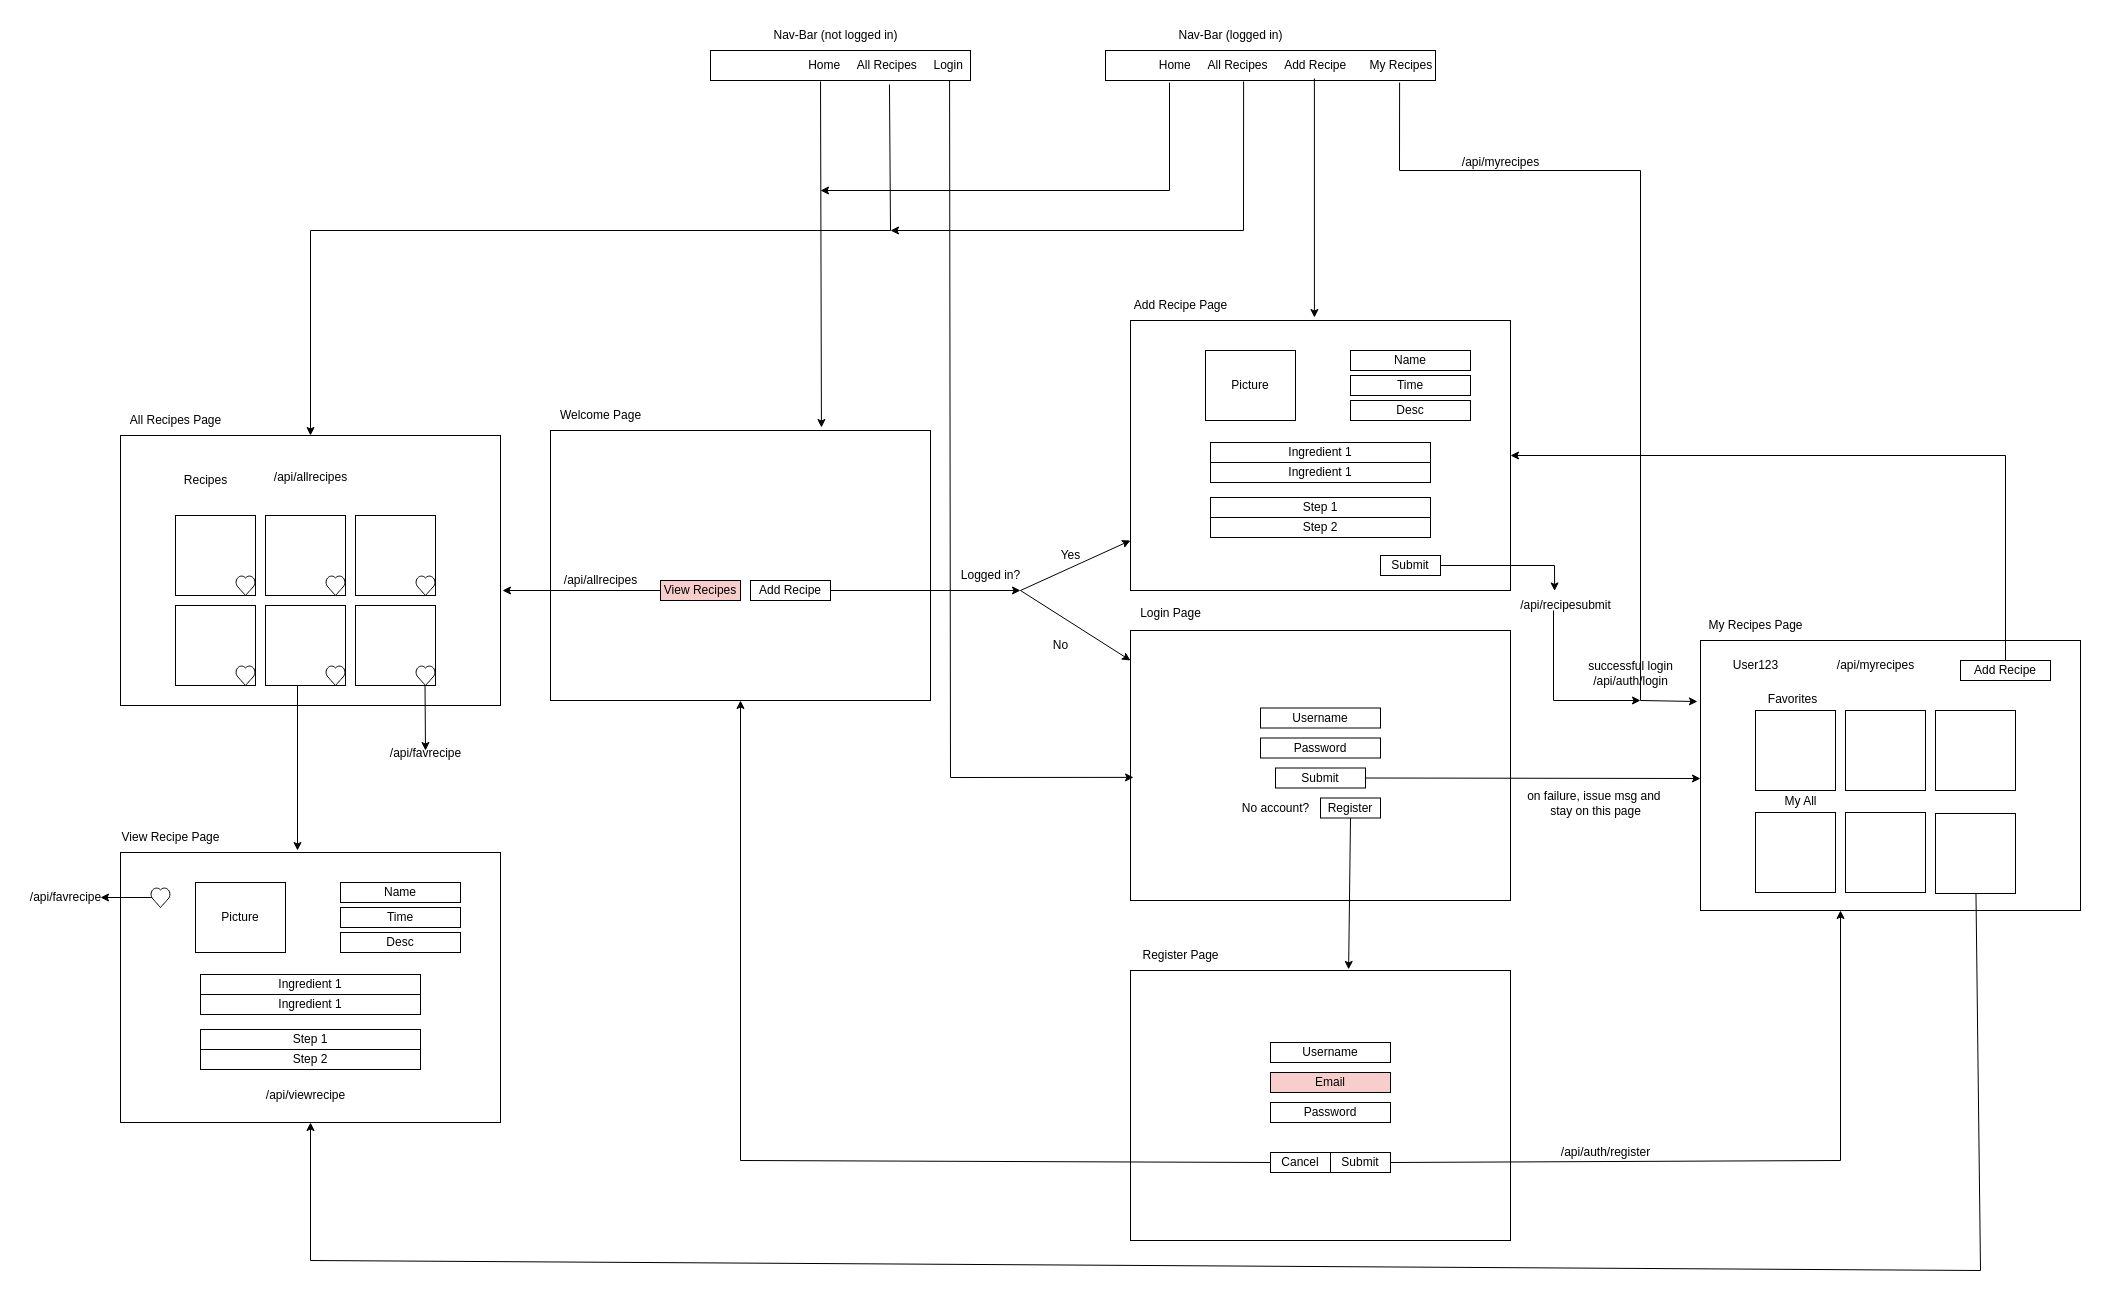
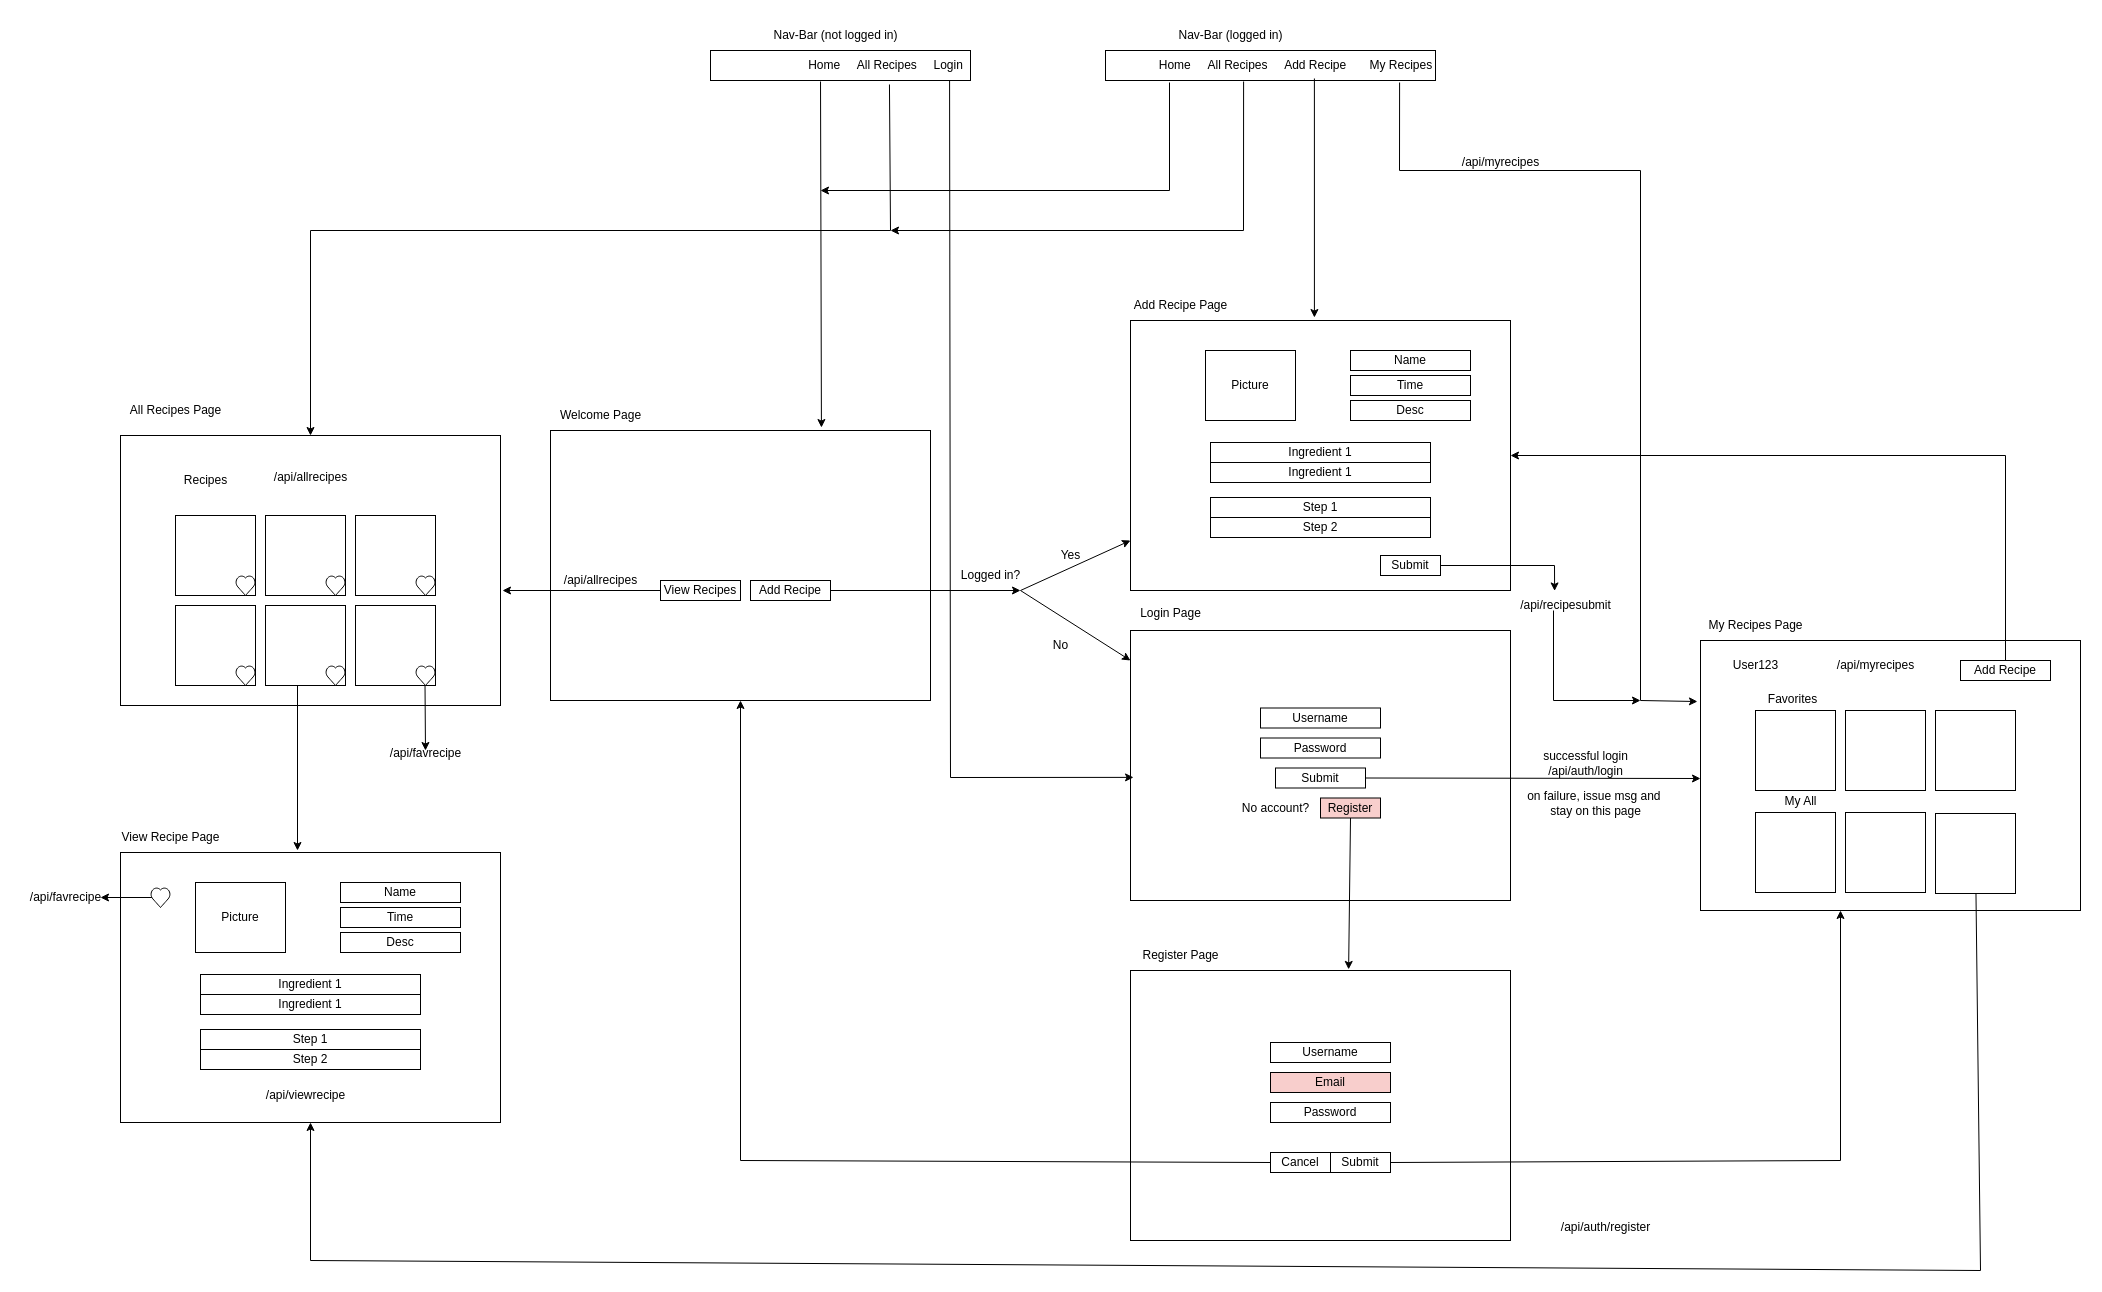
(176, 421) -> (176, 411)
(701, 591) -> (701, 591)
(1631, 673) -> (1586, 763)
(1351, 808) -> (1351, 808)
(1606, 1153) -> (1606, 1228)
